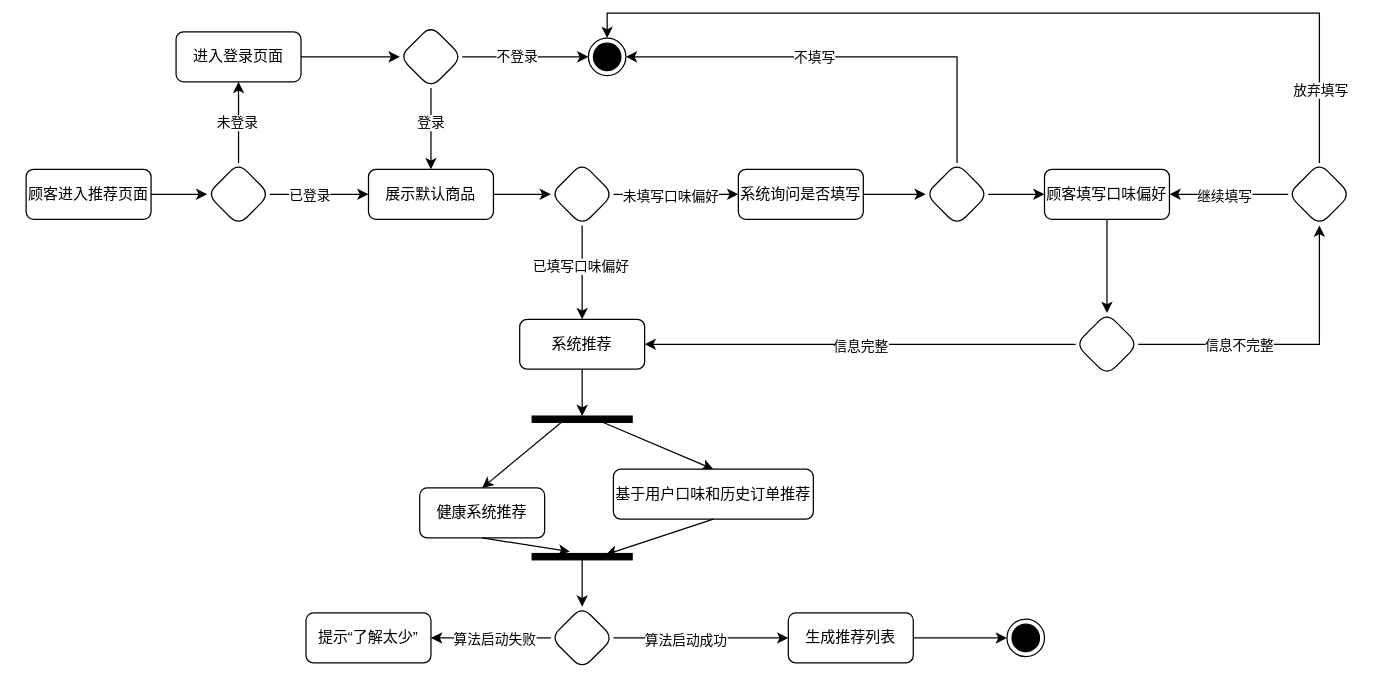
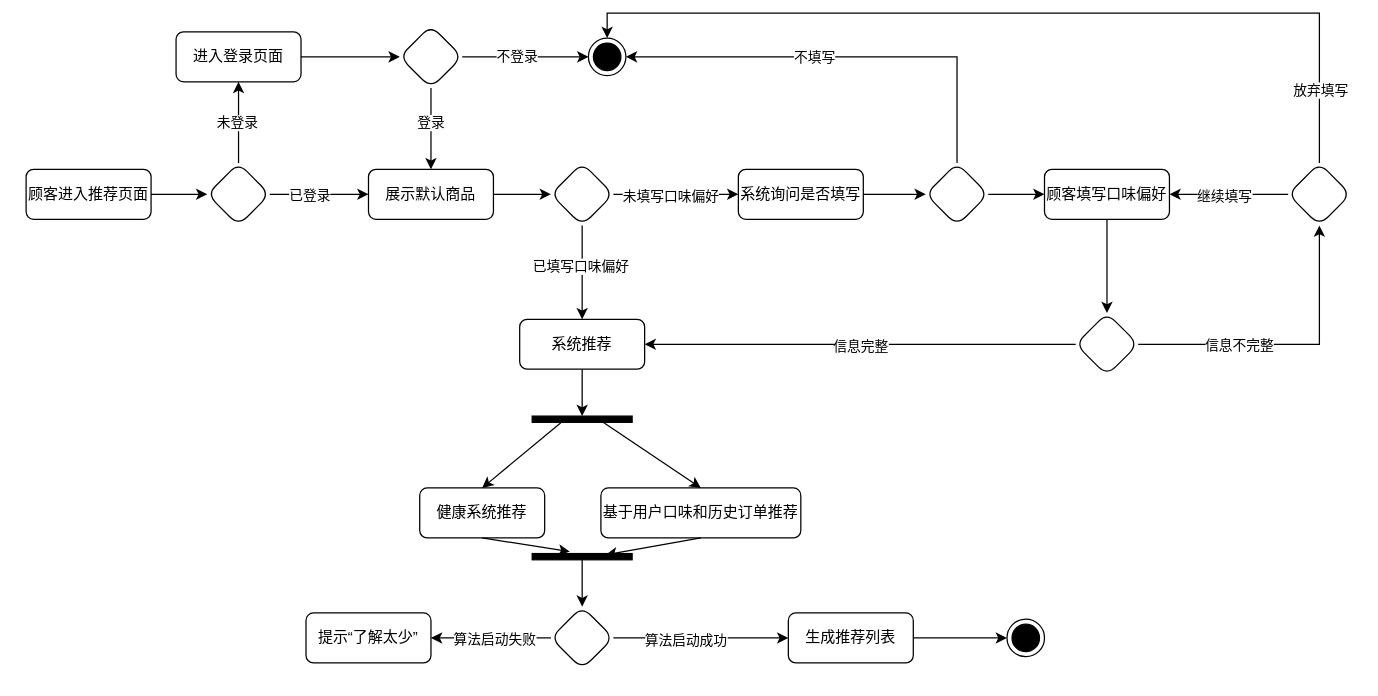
(713, 494) -> (701, 513)
